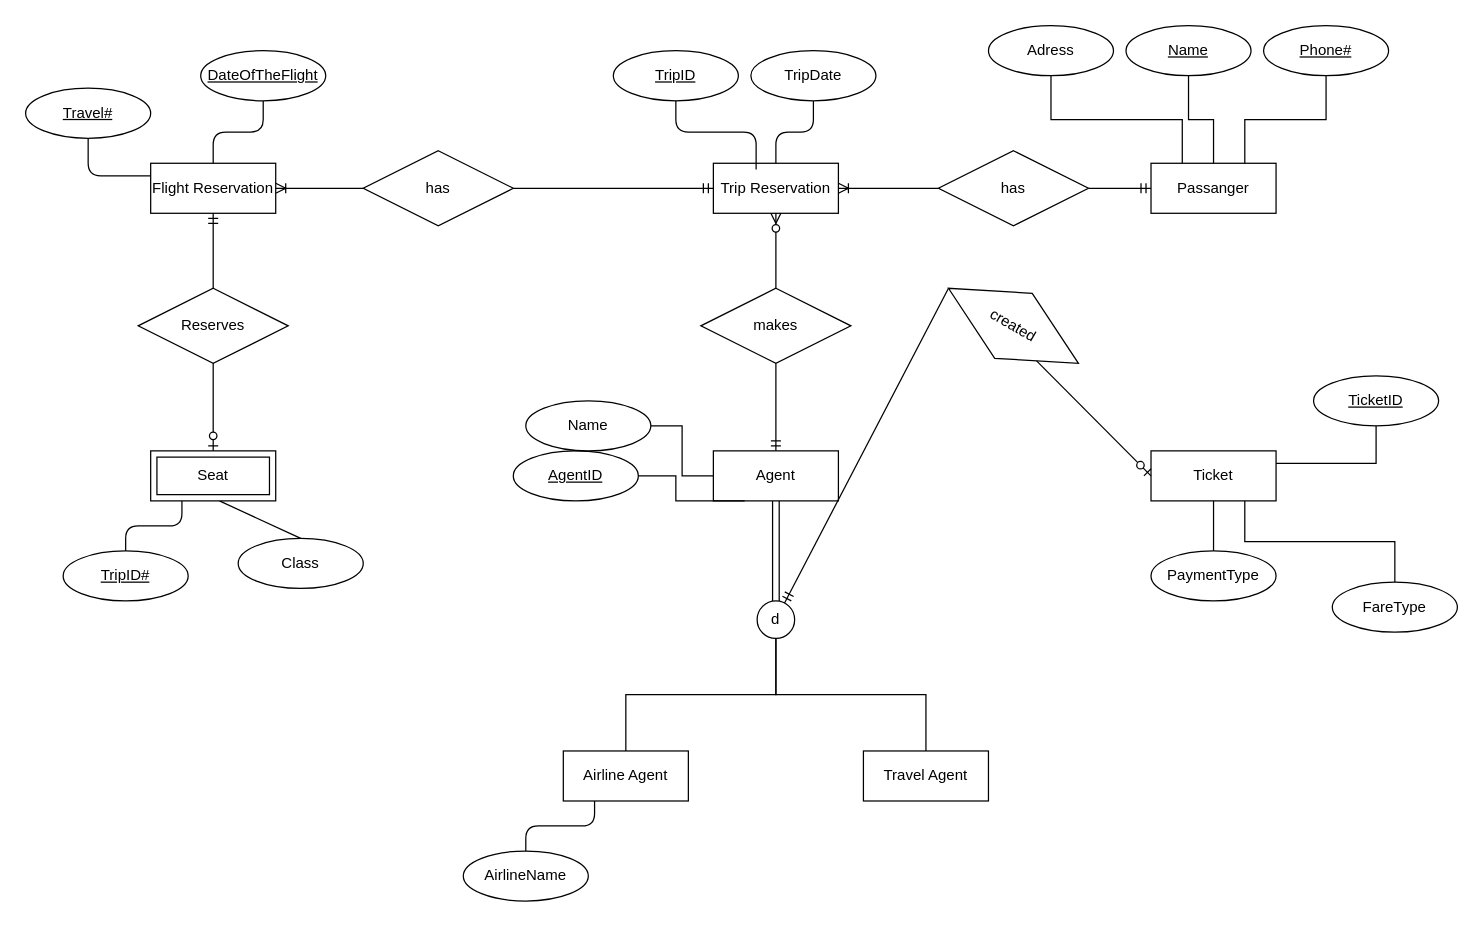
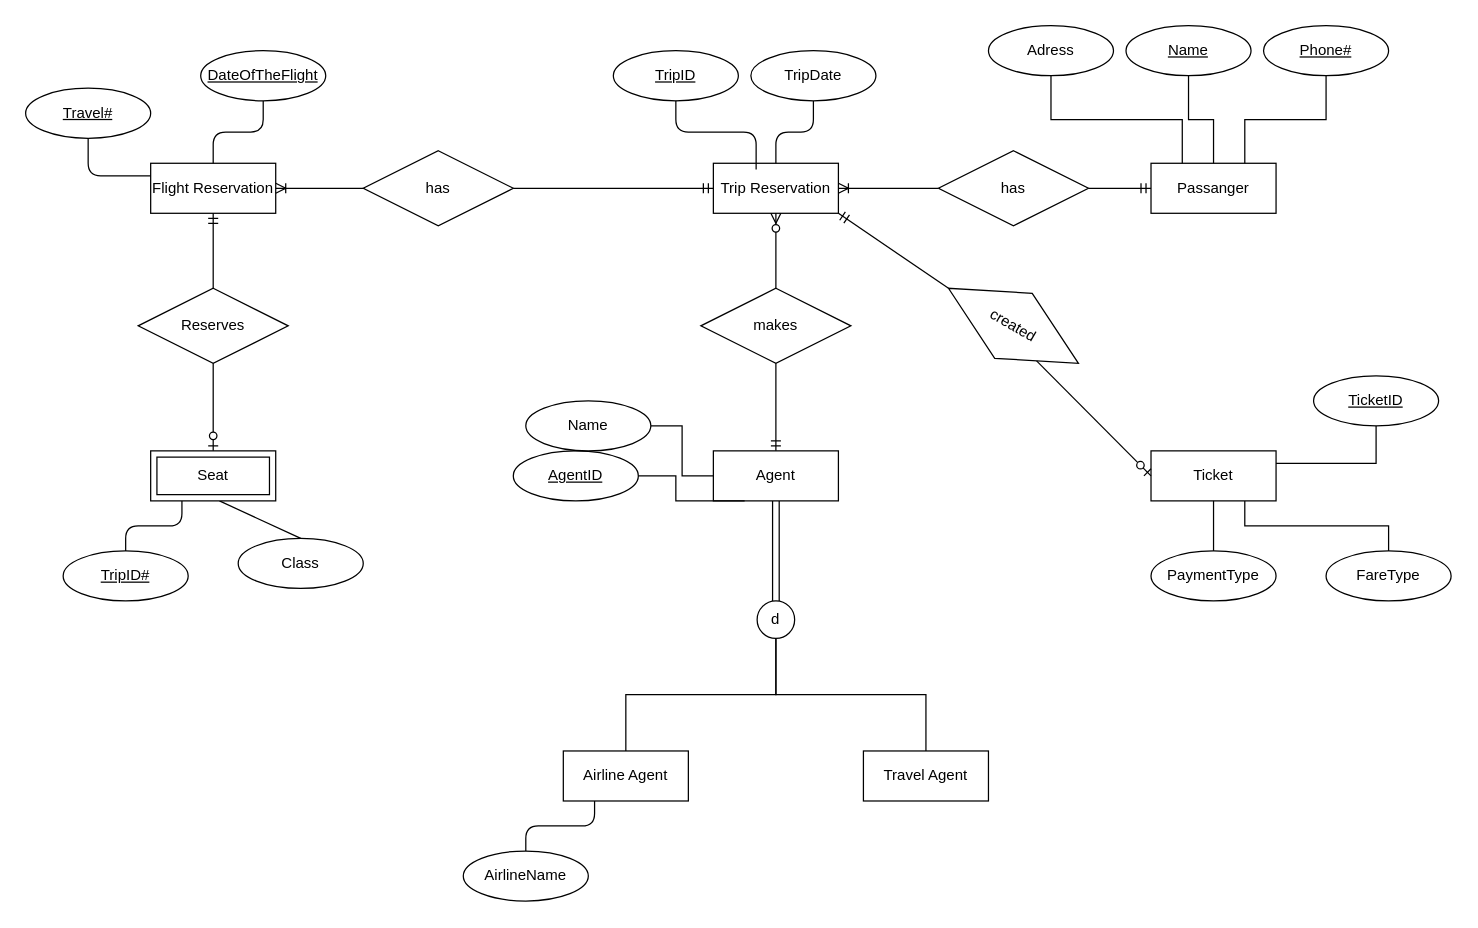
(866, 445) -> (894, 251)
(1394, 607) -> (1388, 576)
